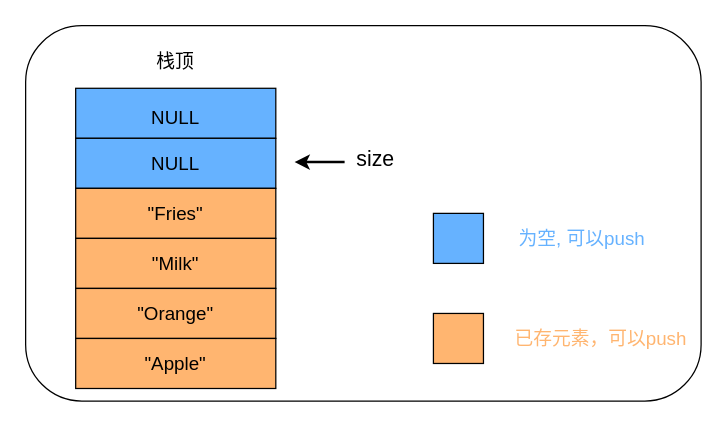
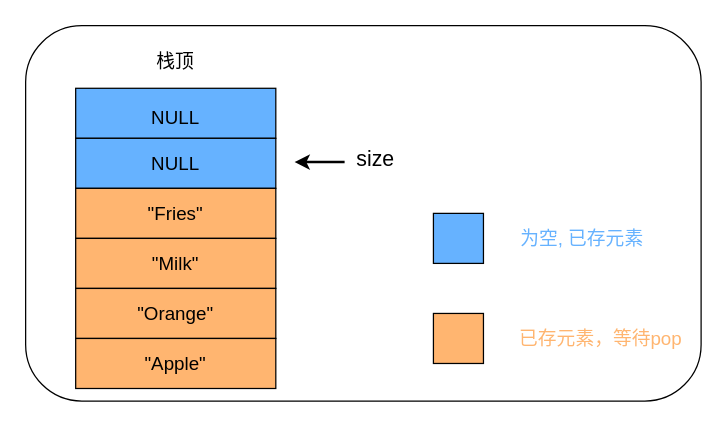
(582, 238) -> (582, 238)
(601, 338) -> (601, 338)
